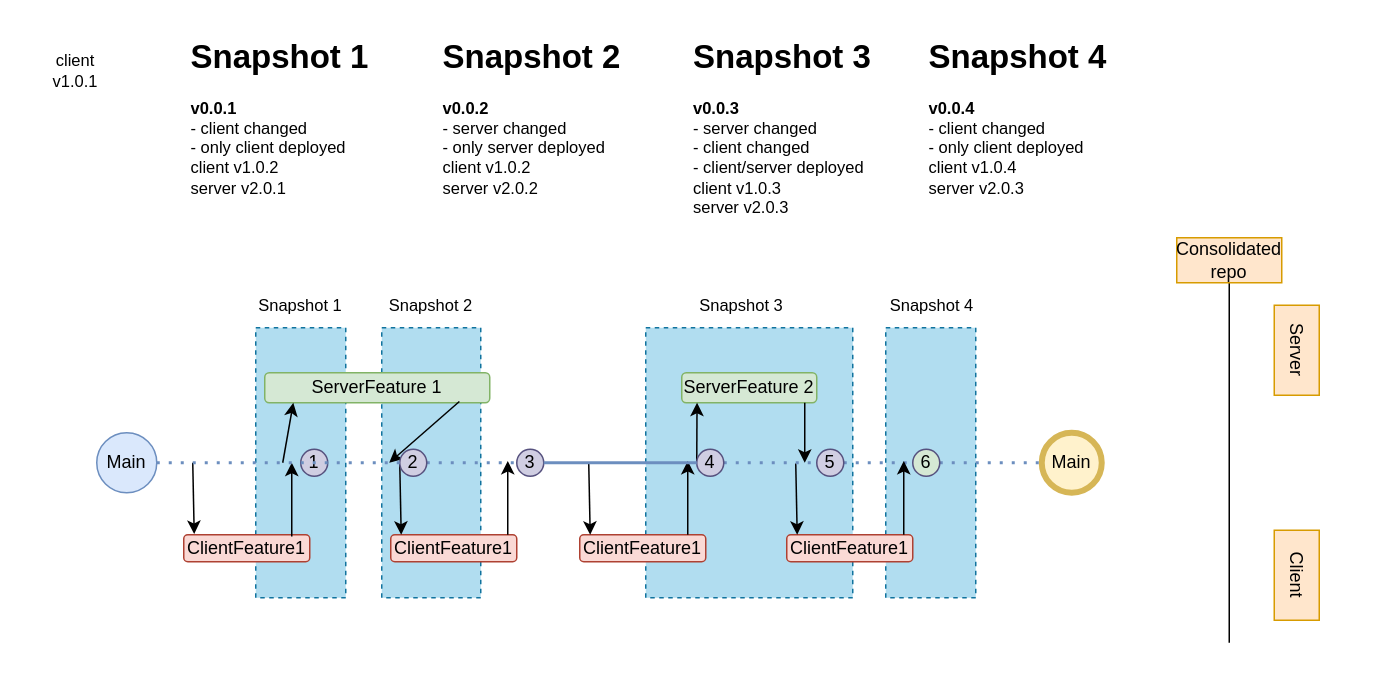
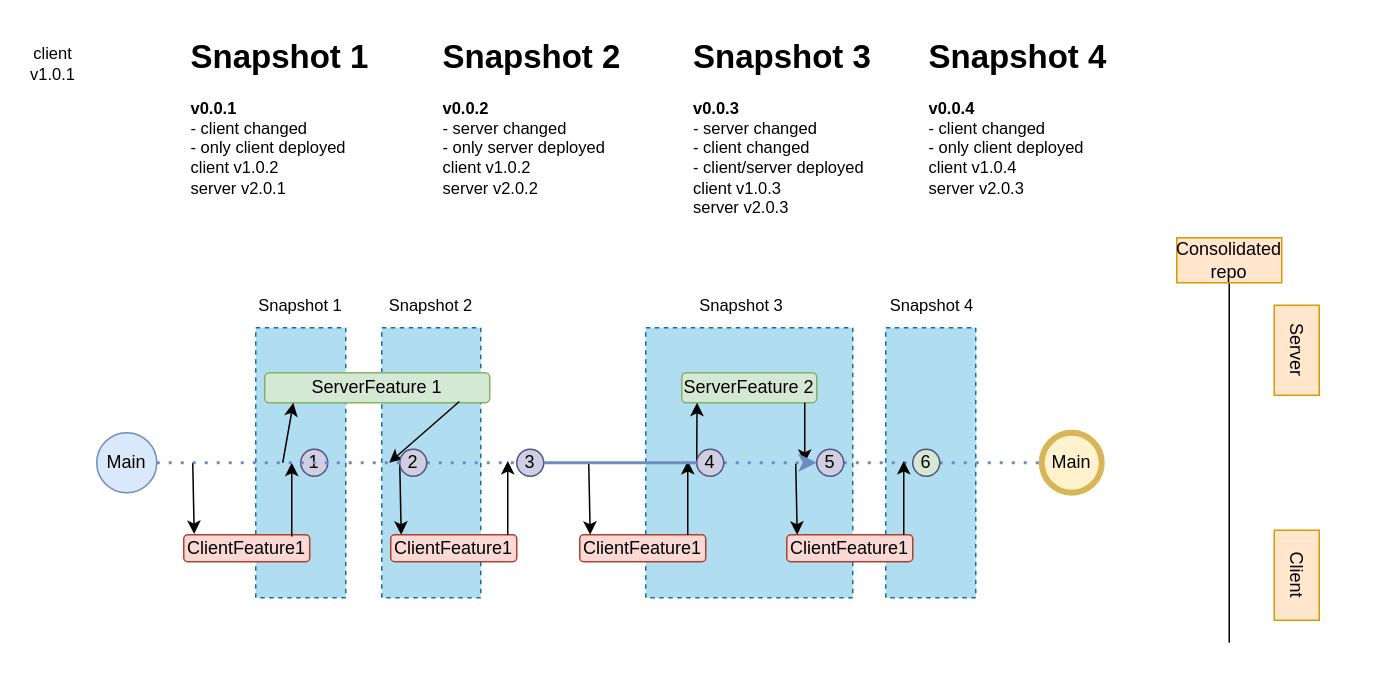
(76, 71) -> (53, 64)
(804, 463) -> (803, 463)
